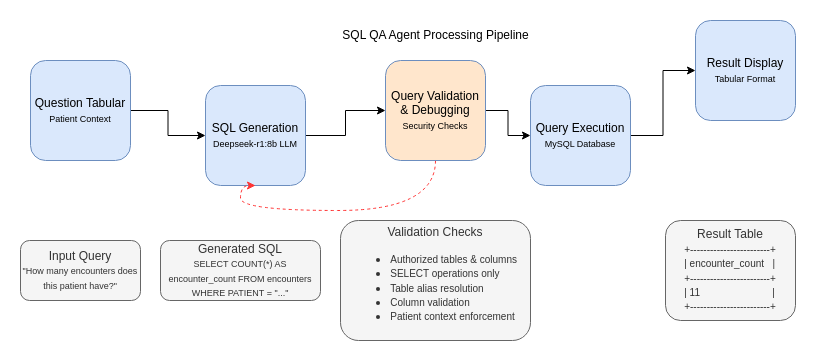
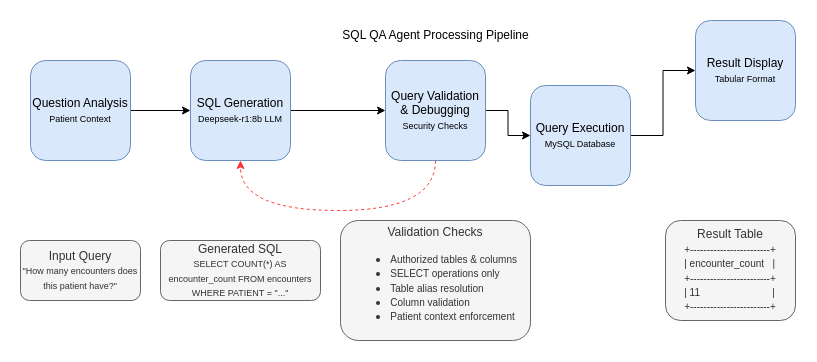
(81, 111) -> (81, 111)
(436, 111) -> (436, 111)
(256, 136) -> (241, 111)
